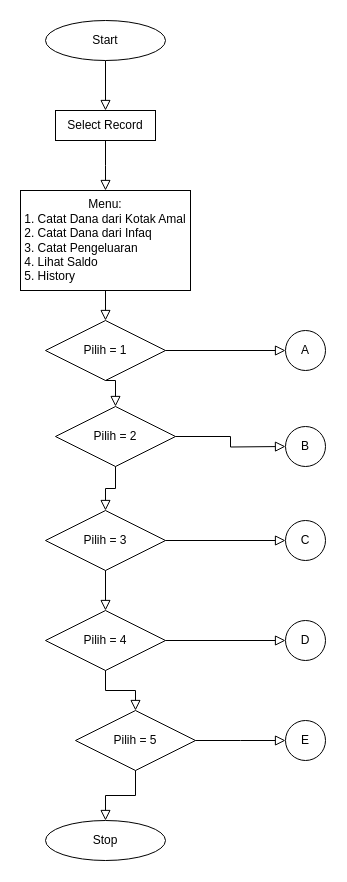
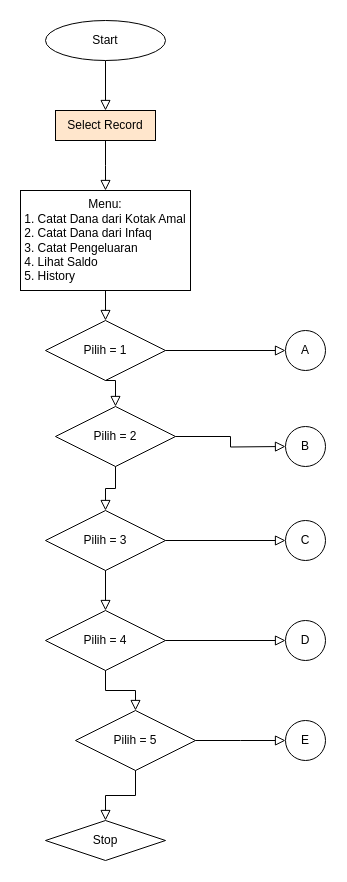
(106, 126) -> (106, 126)
(106, 841) -> (106, 841)
